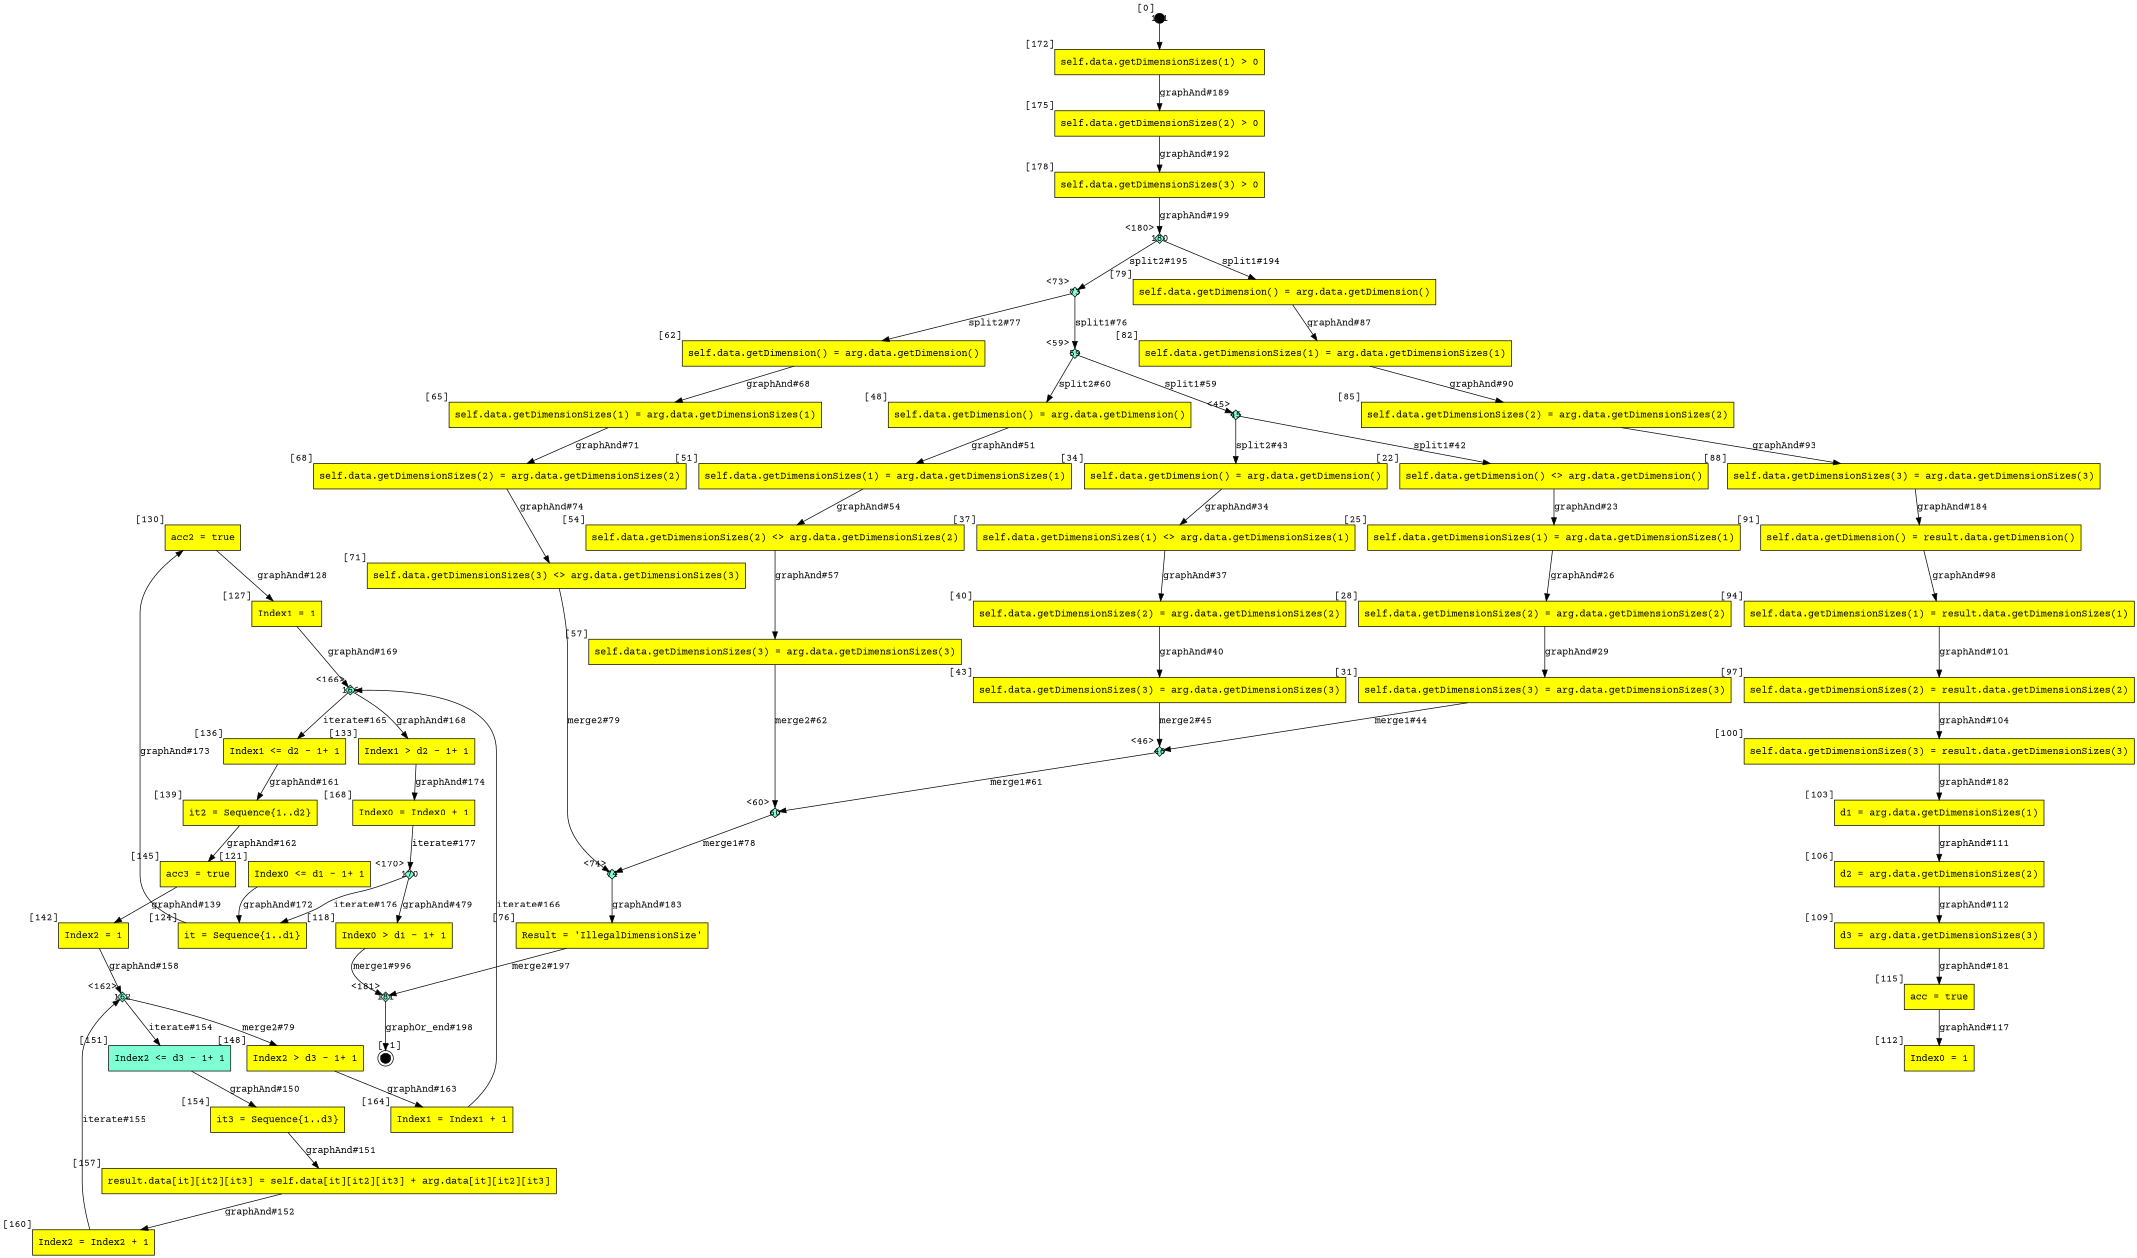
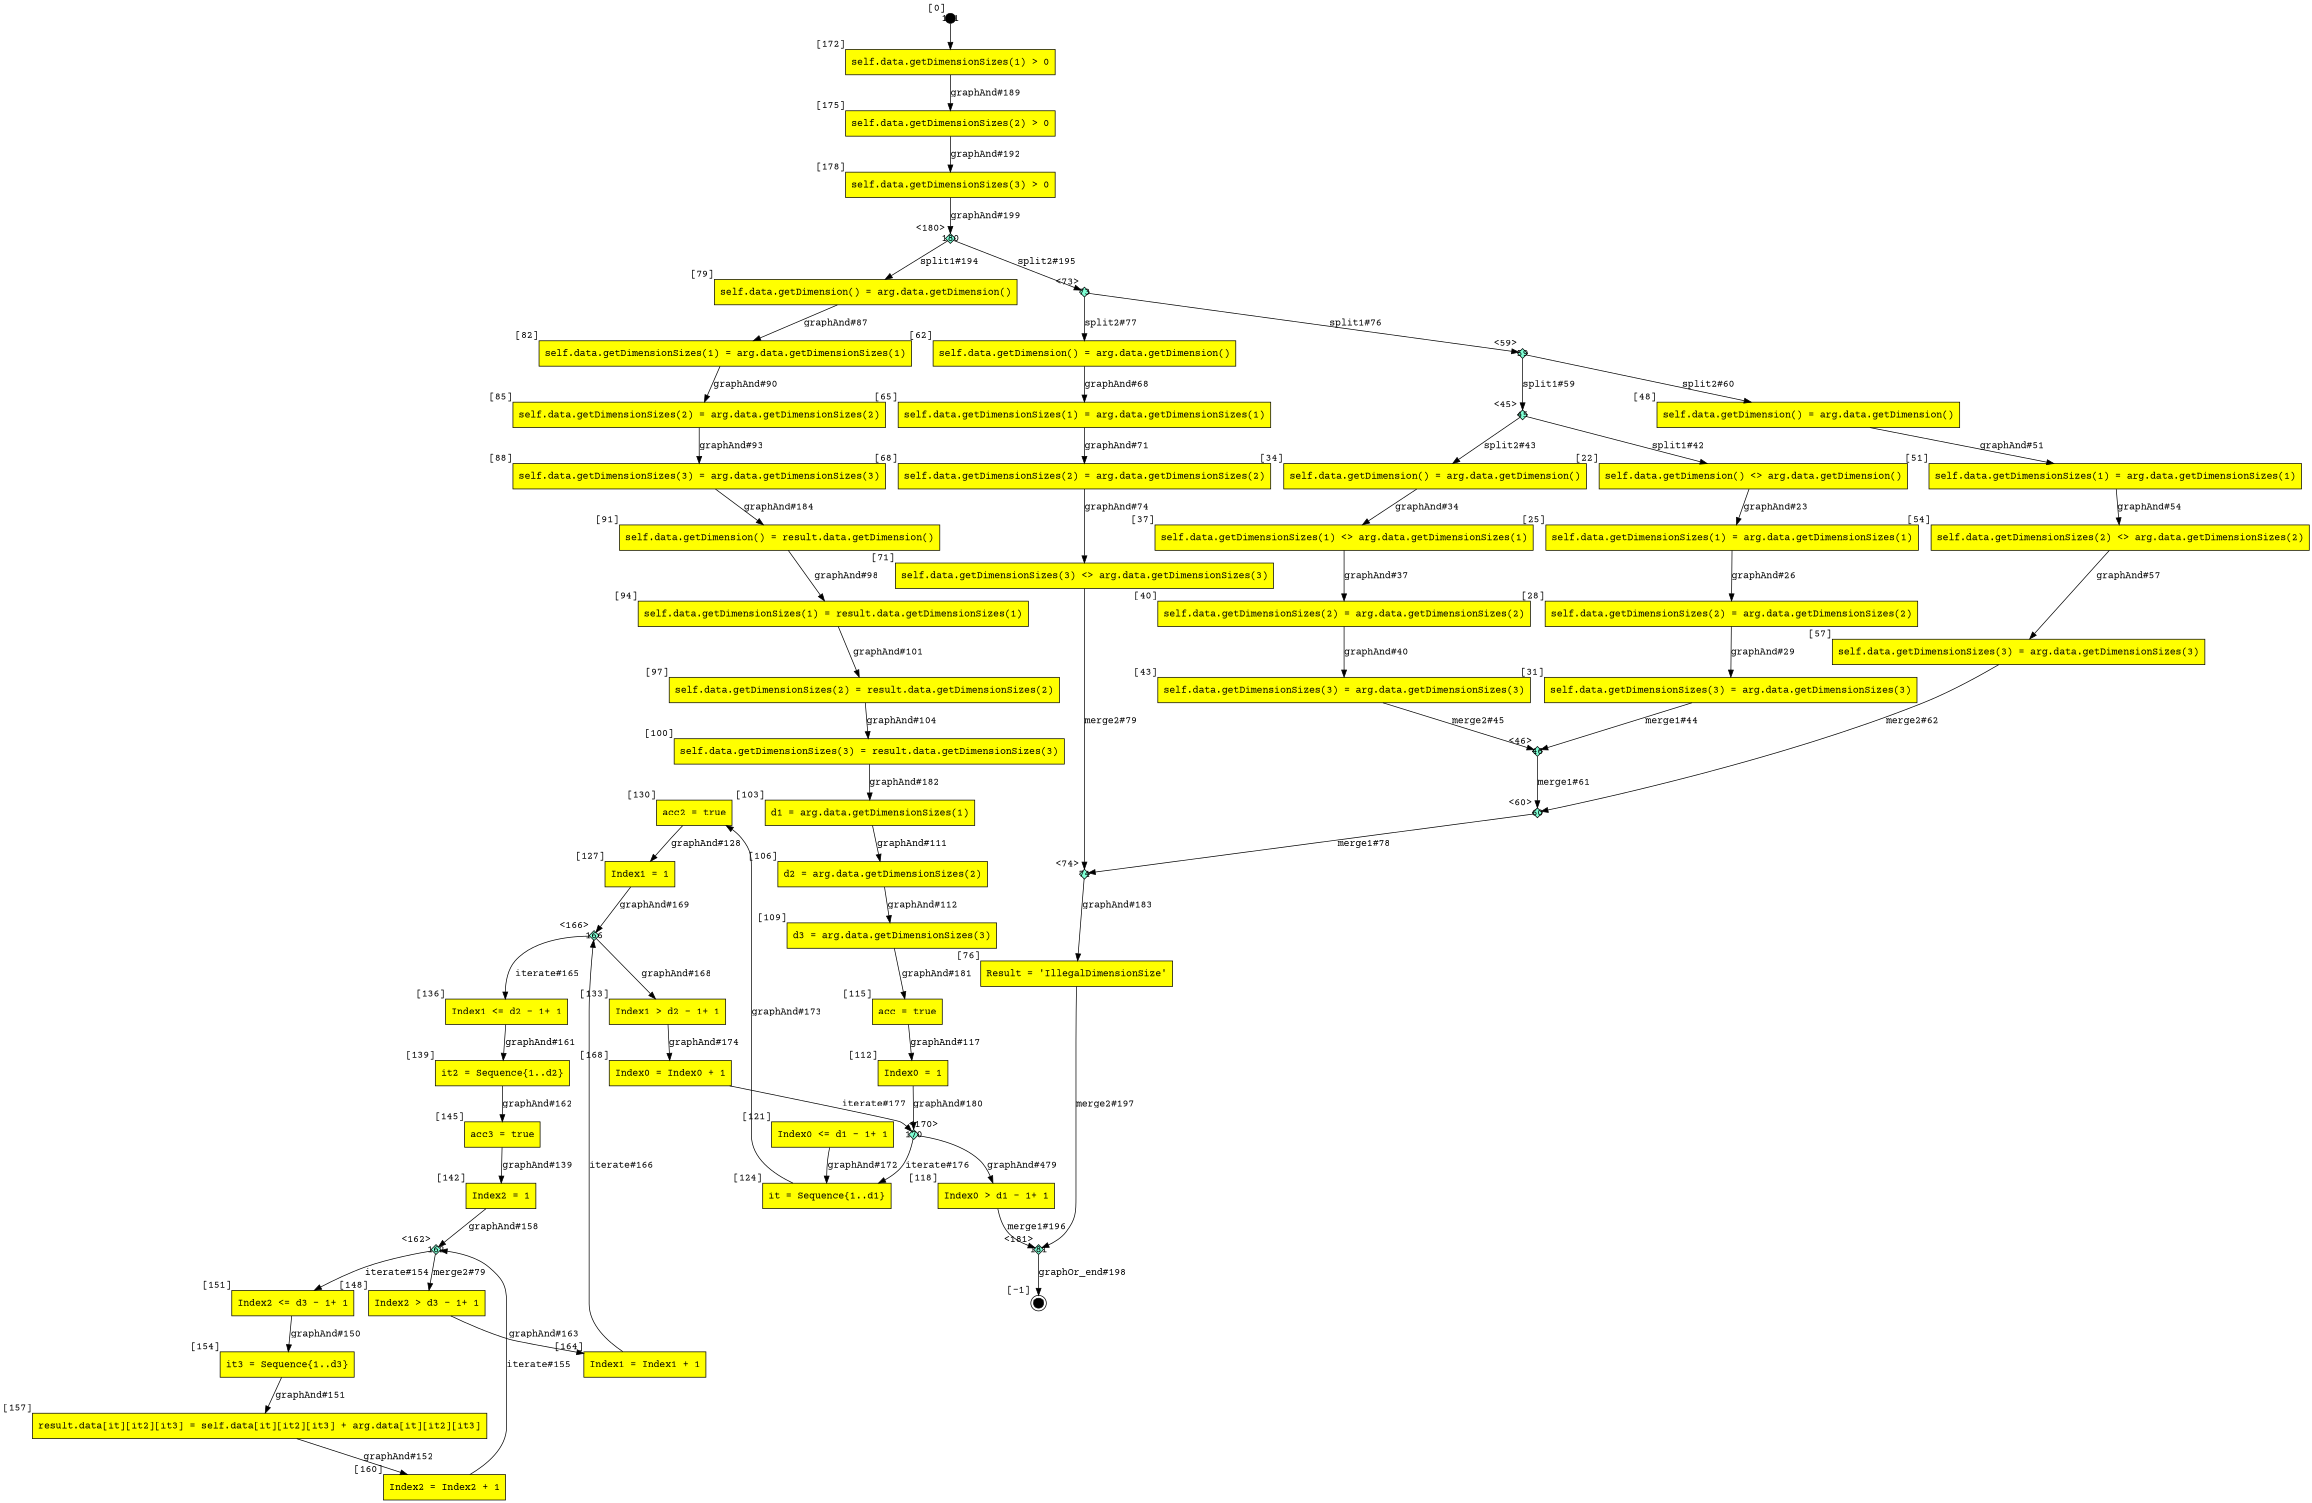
(382, 966) -> (1037, 1227)
(170, 1058) -> (293, 1303)
none -> (913, 1104)
